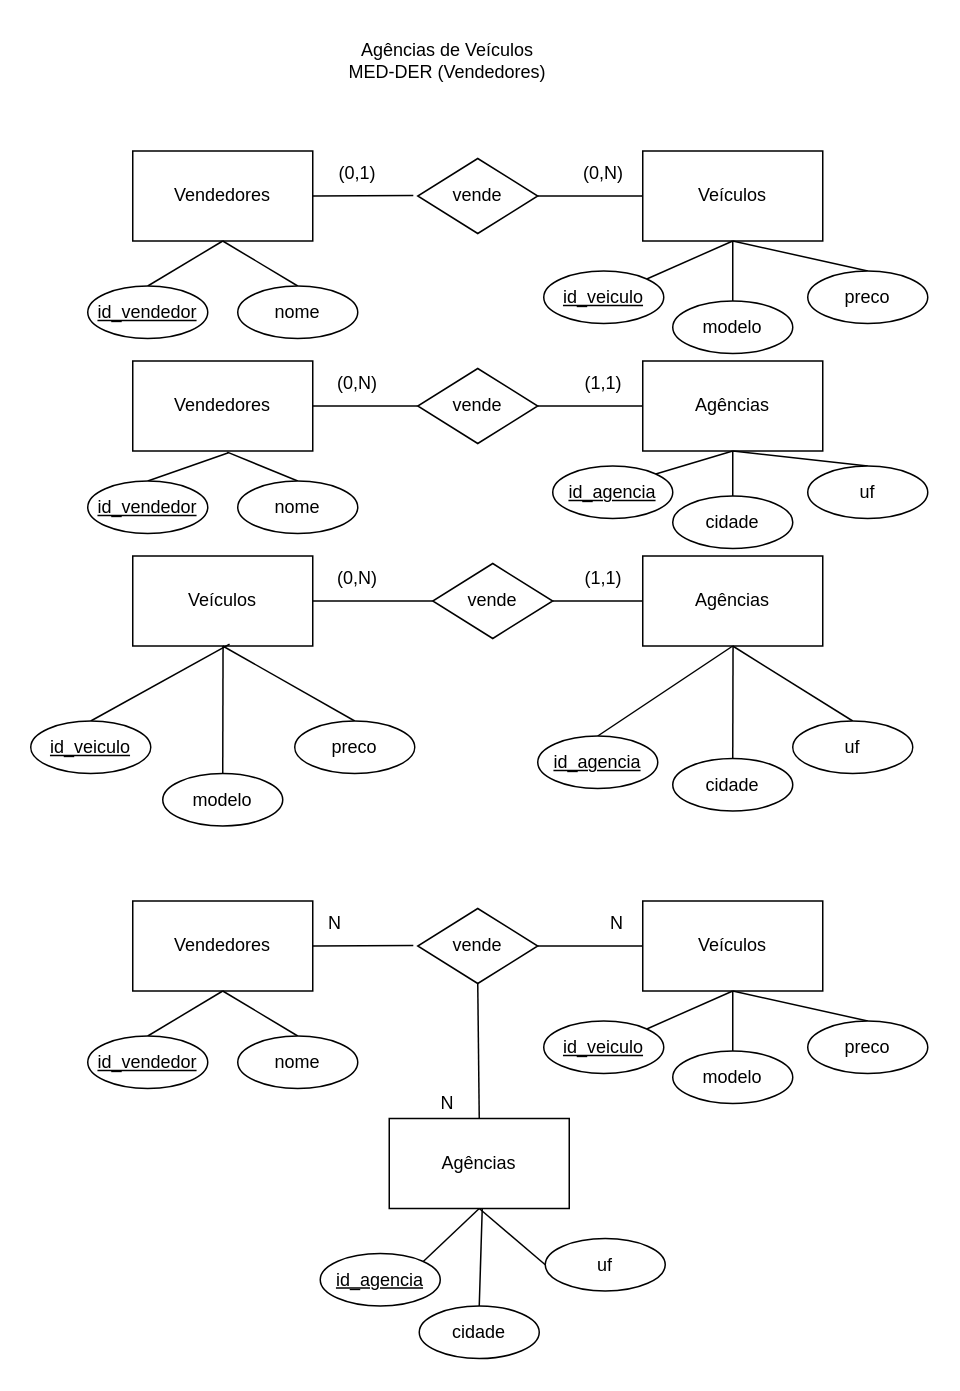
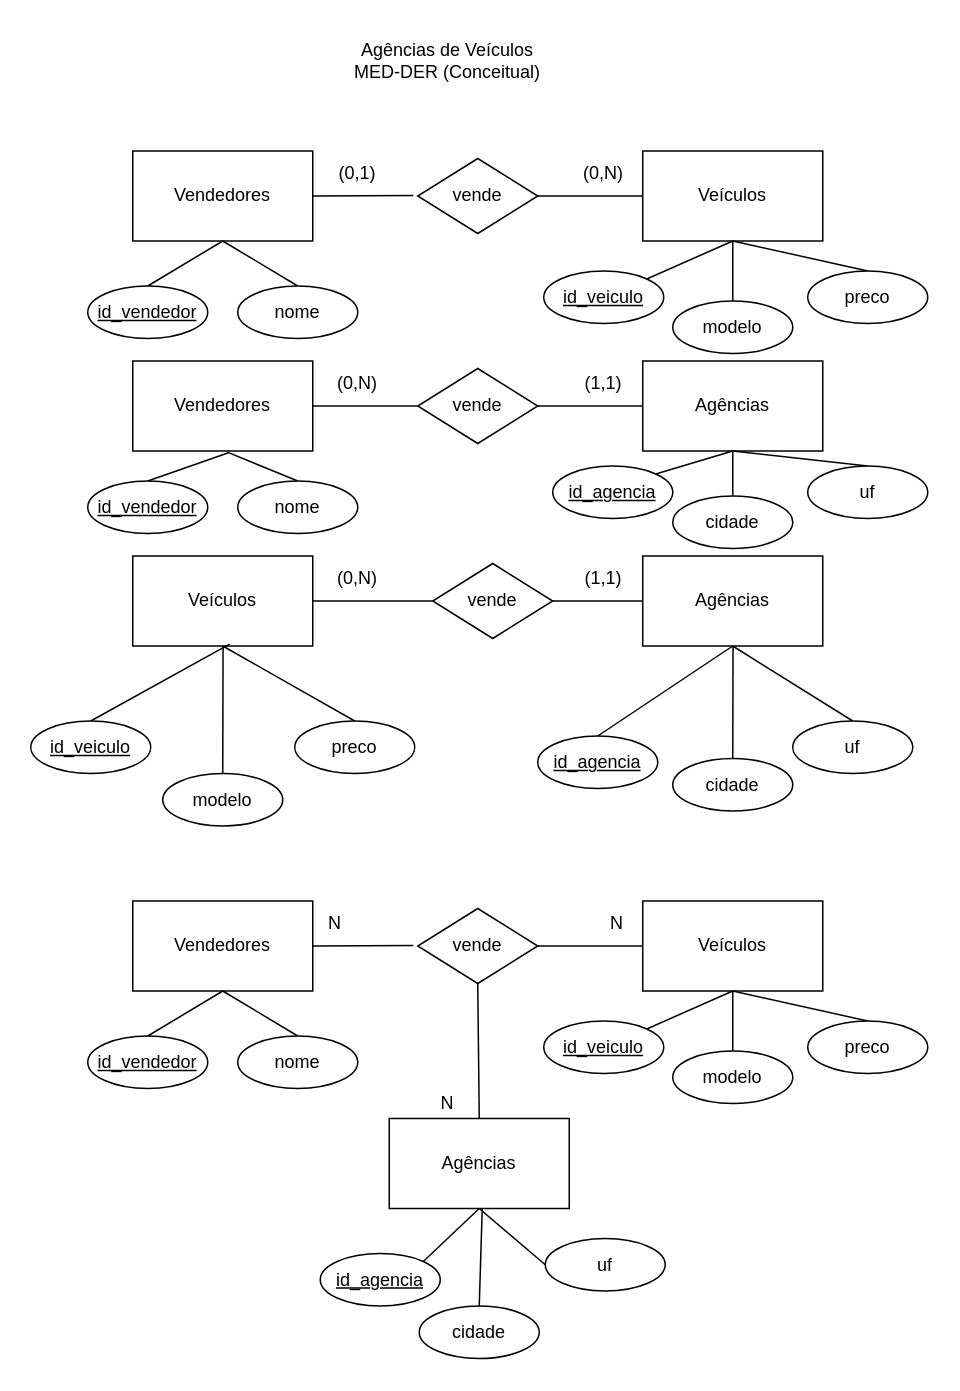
(448, 61) -> (448, 61)
